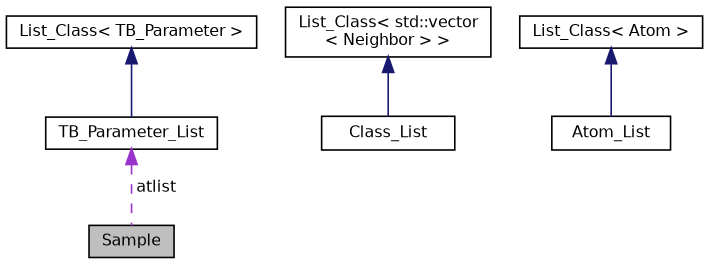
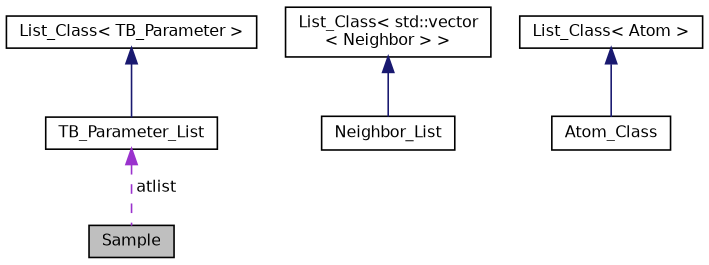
(388, 133) -> (388, 133)
(611, 133) -> (611, 133)
